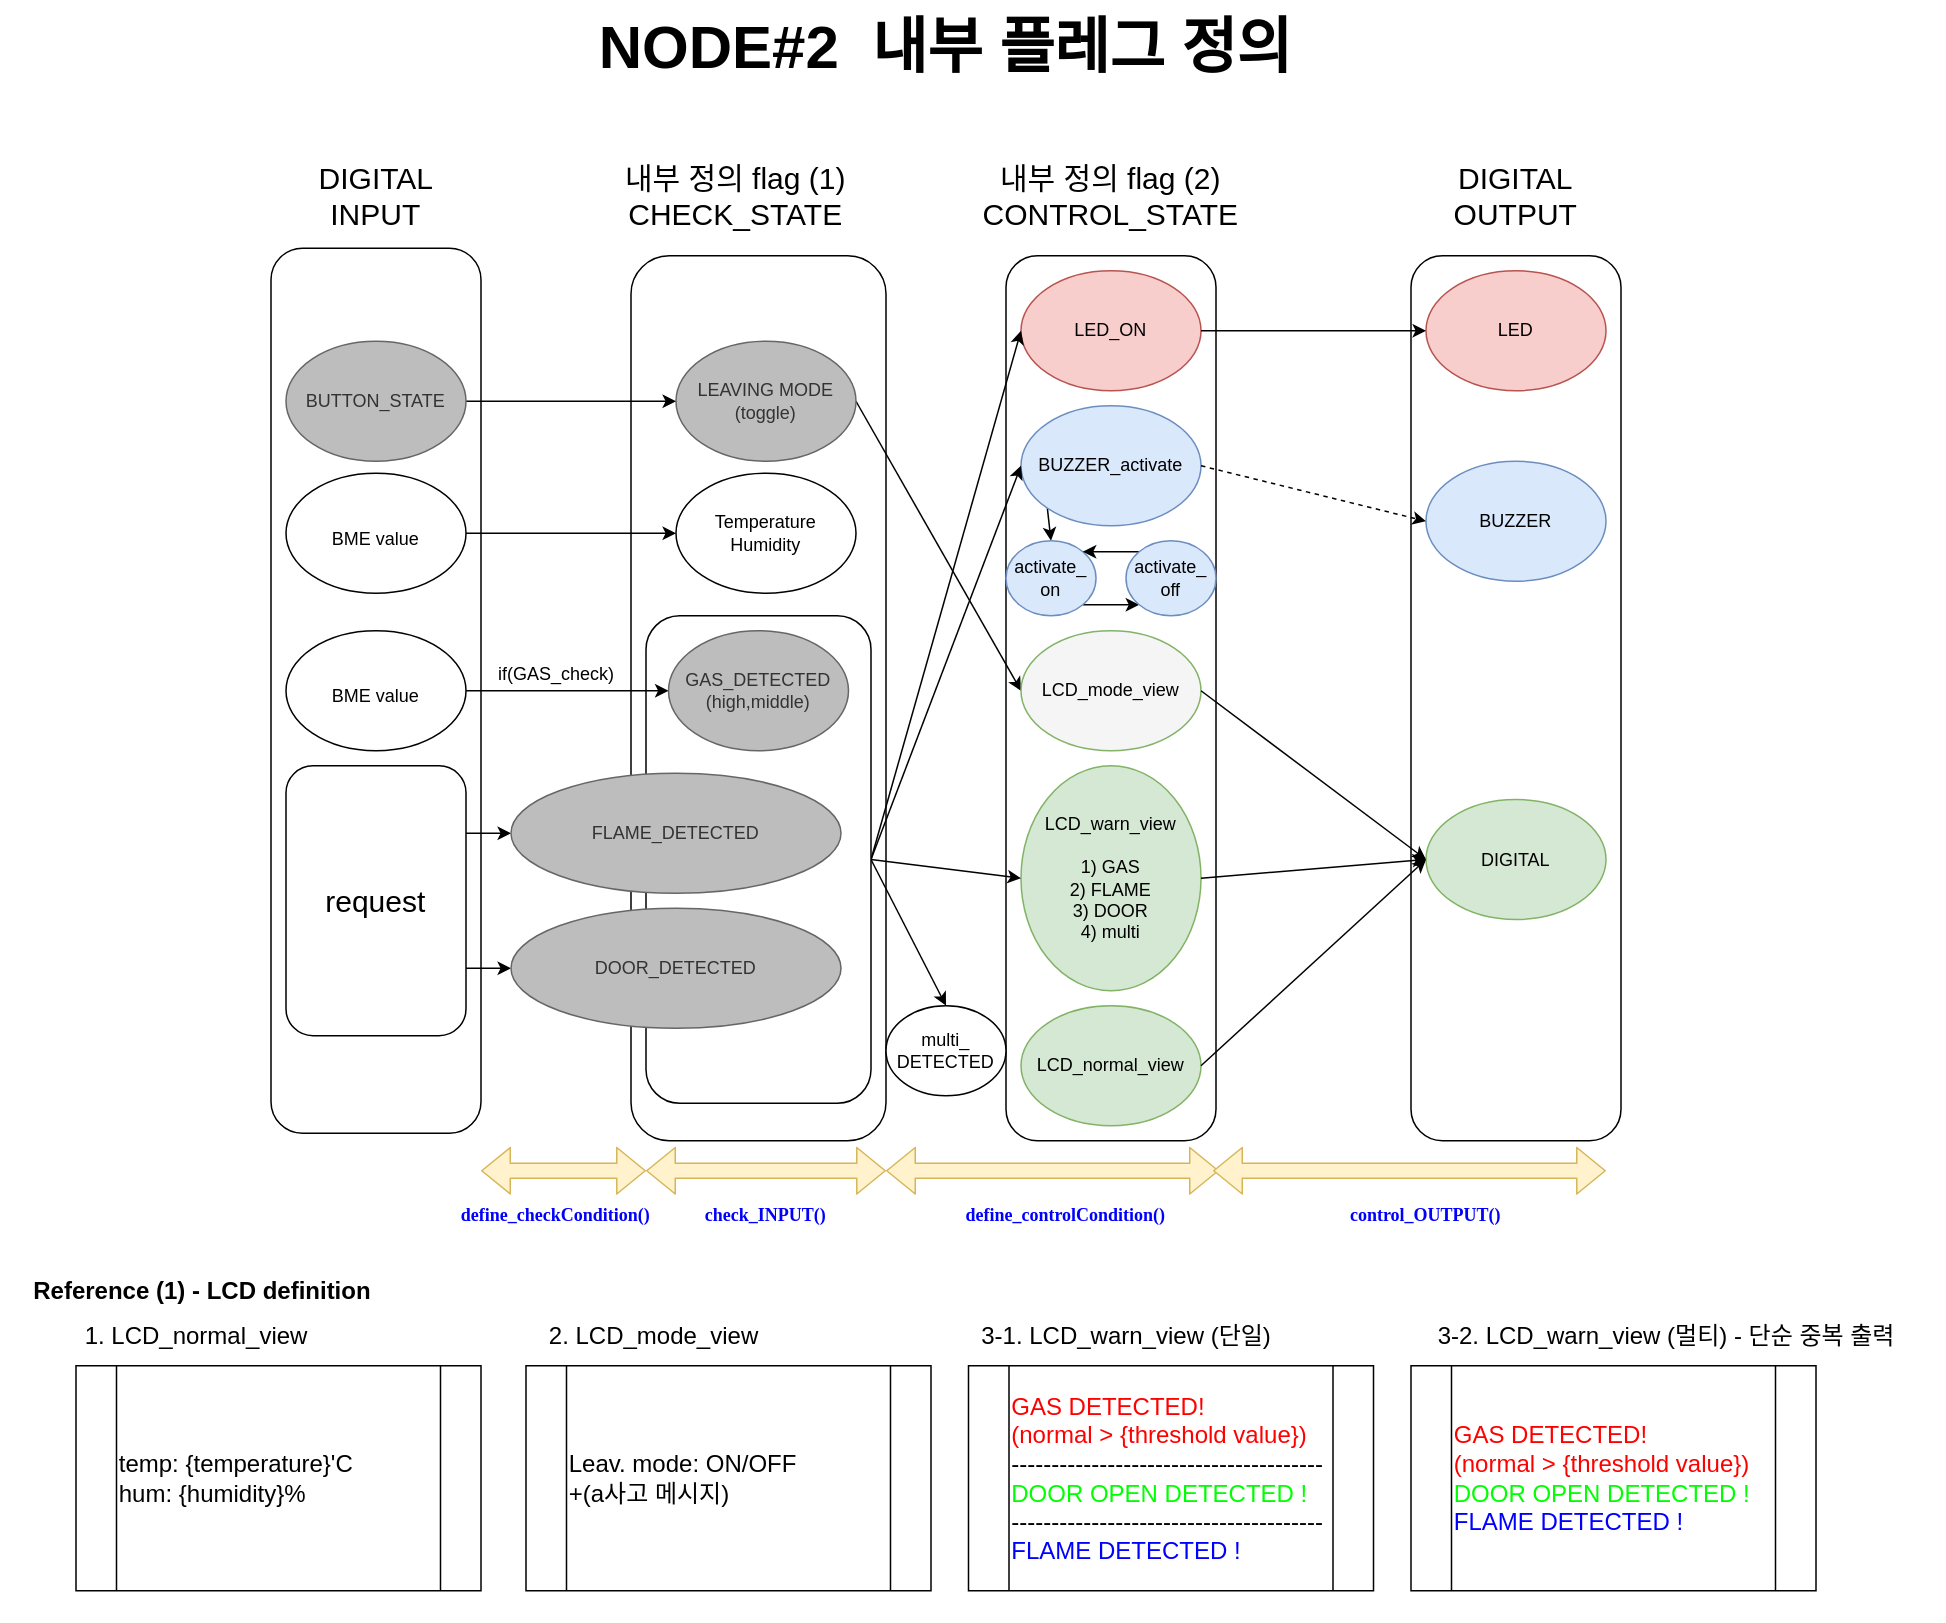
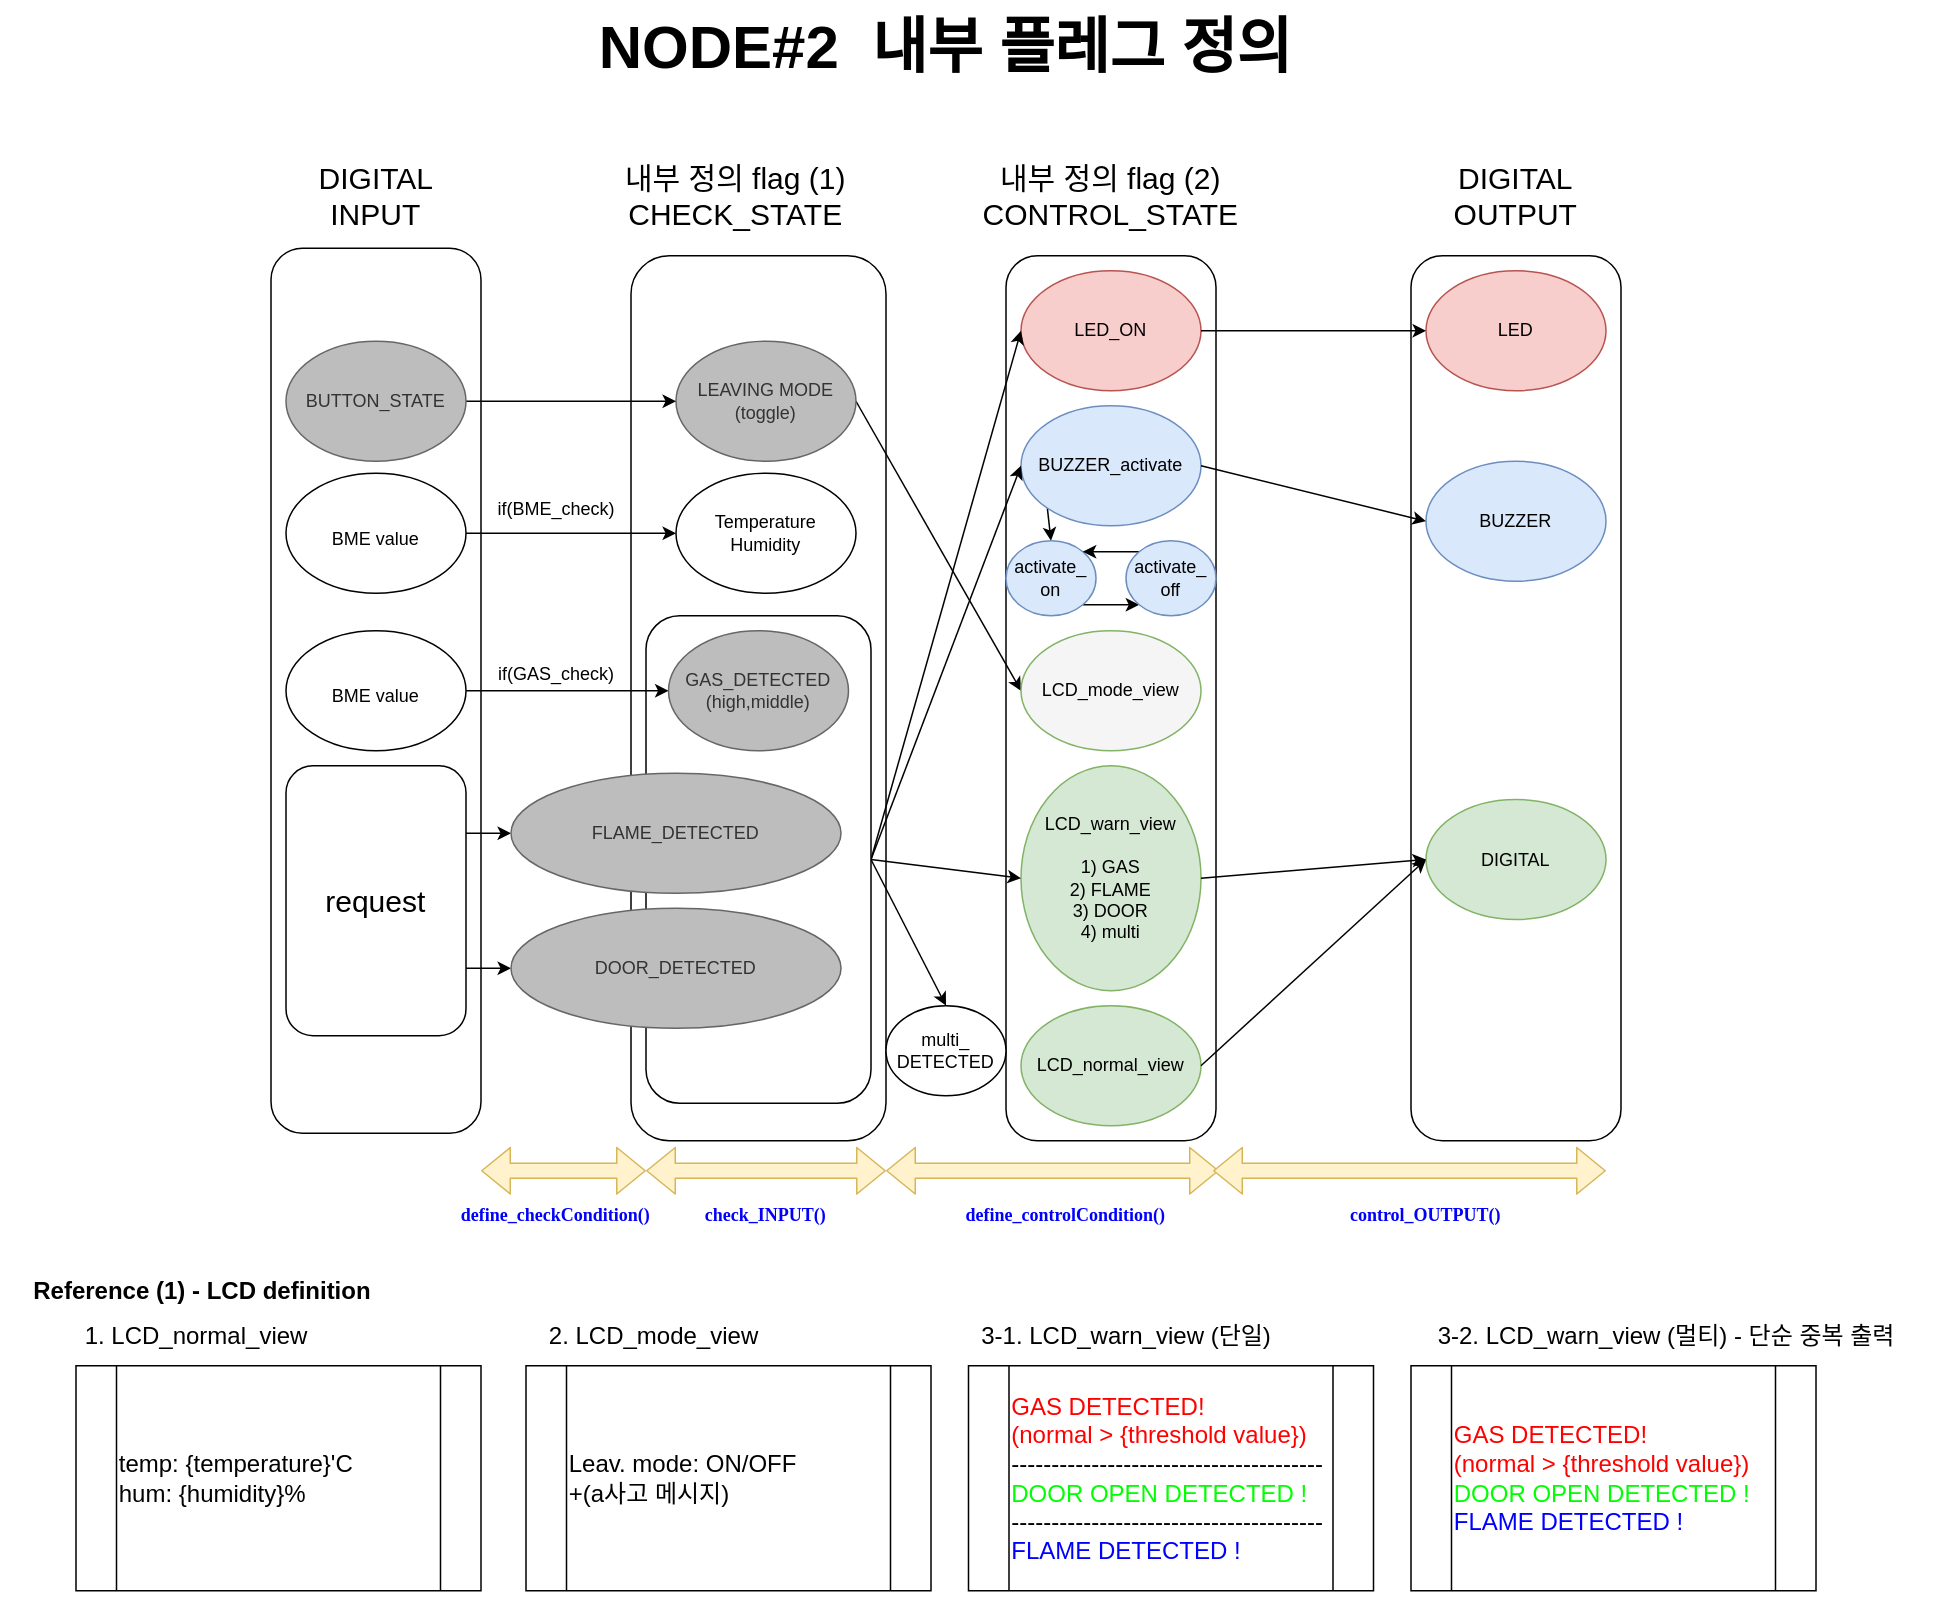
(1310, 493) -> (1310, 493)
none -> (556, 503)
(1309, 772) -> none
